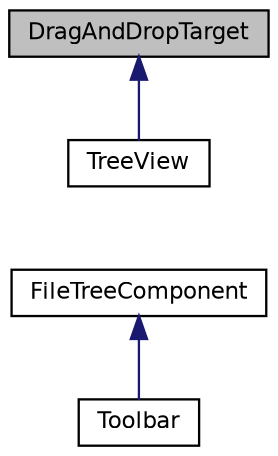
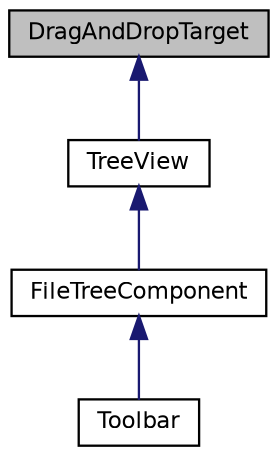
none -> (139, 240)
